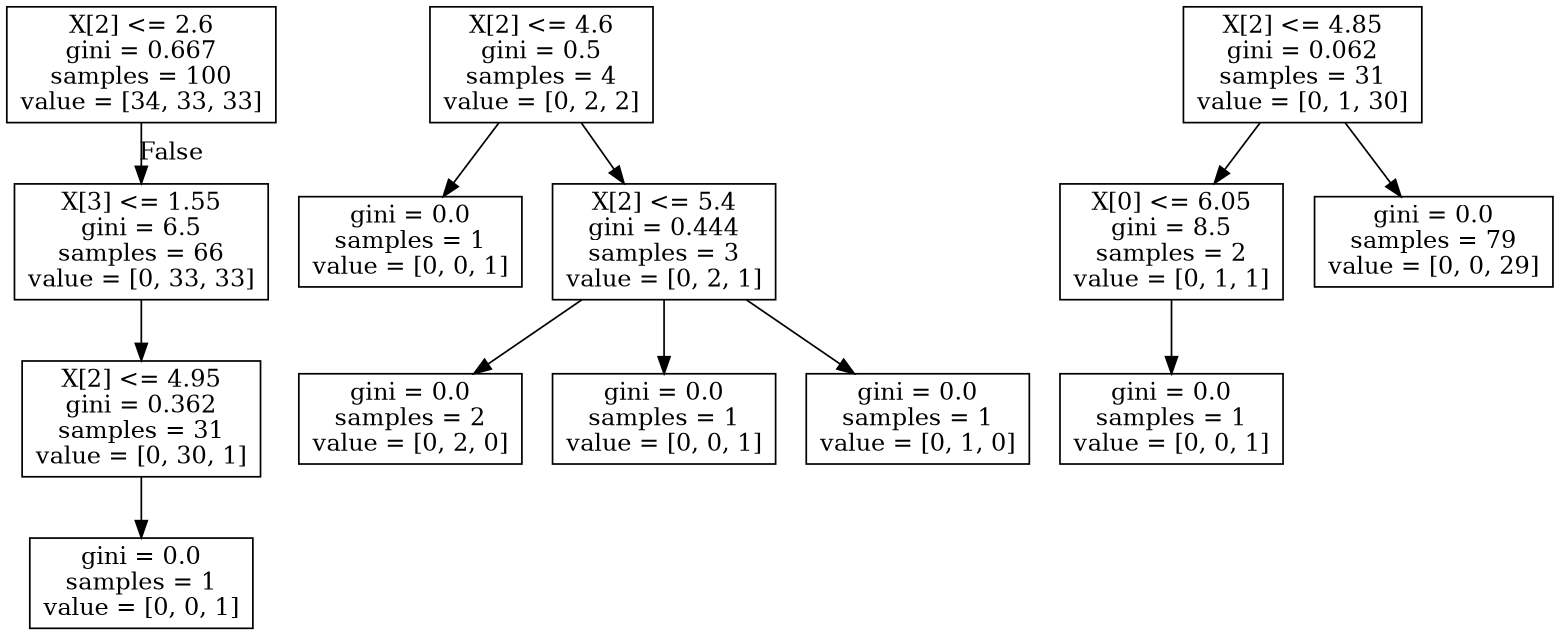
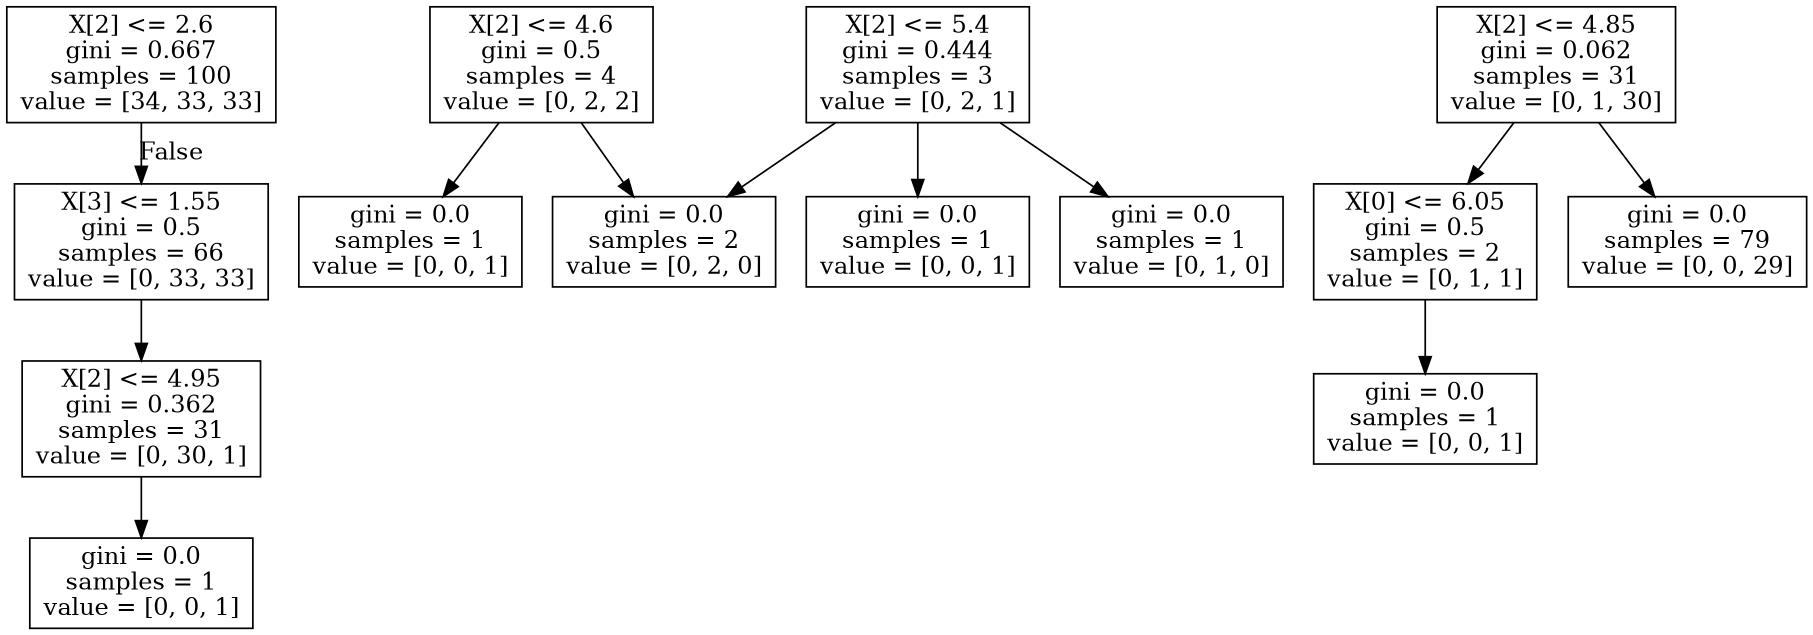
(598, 146) -> (602, 153)
(141, 242) -> (141, 242)
(1172, 242) -> (1425, 242)
